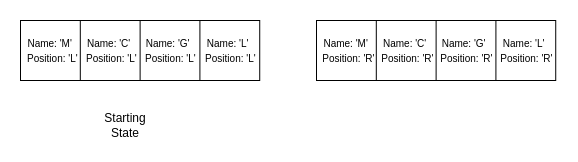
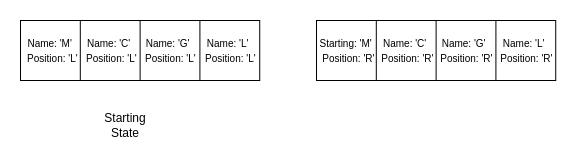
(348, 51) -> (348, 51)
